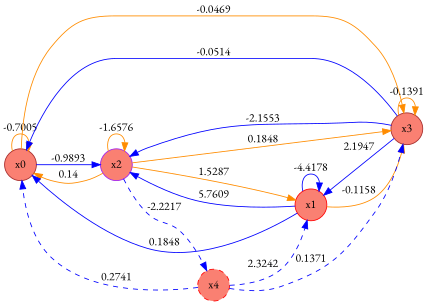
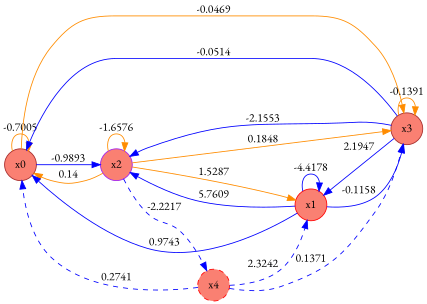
(376, 196) -> (376, 196)
(164, 242) -> (164, 242)
